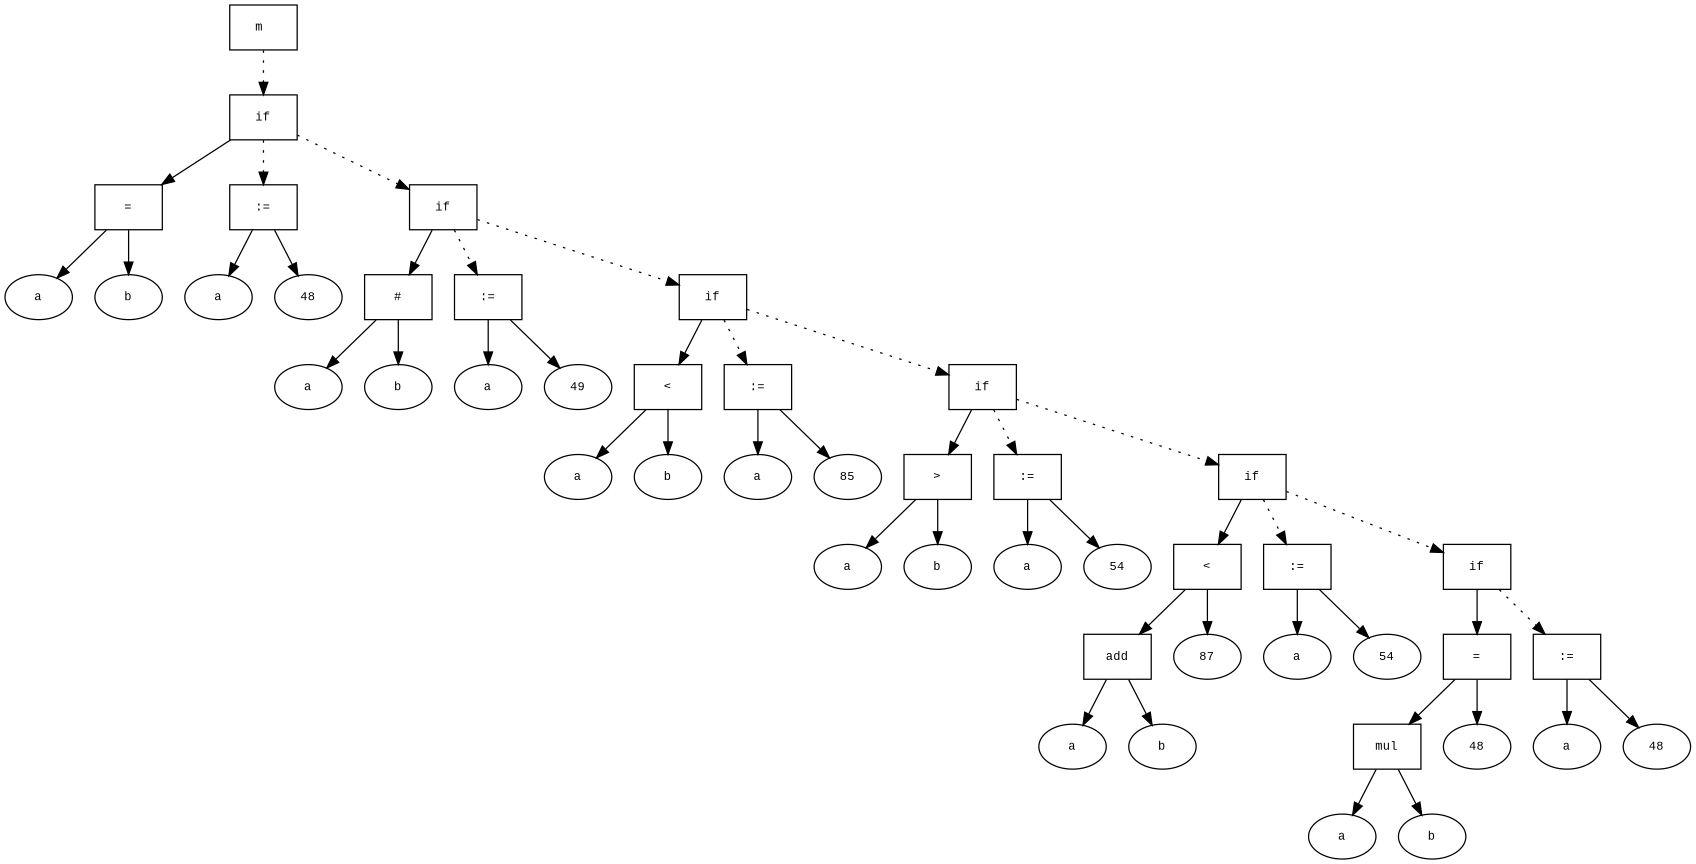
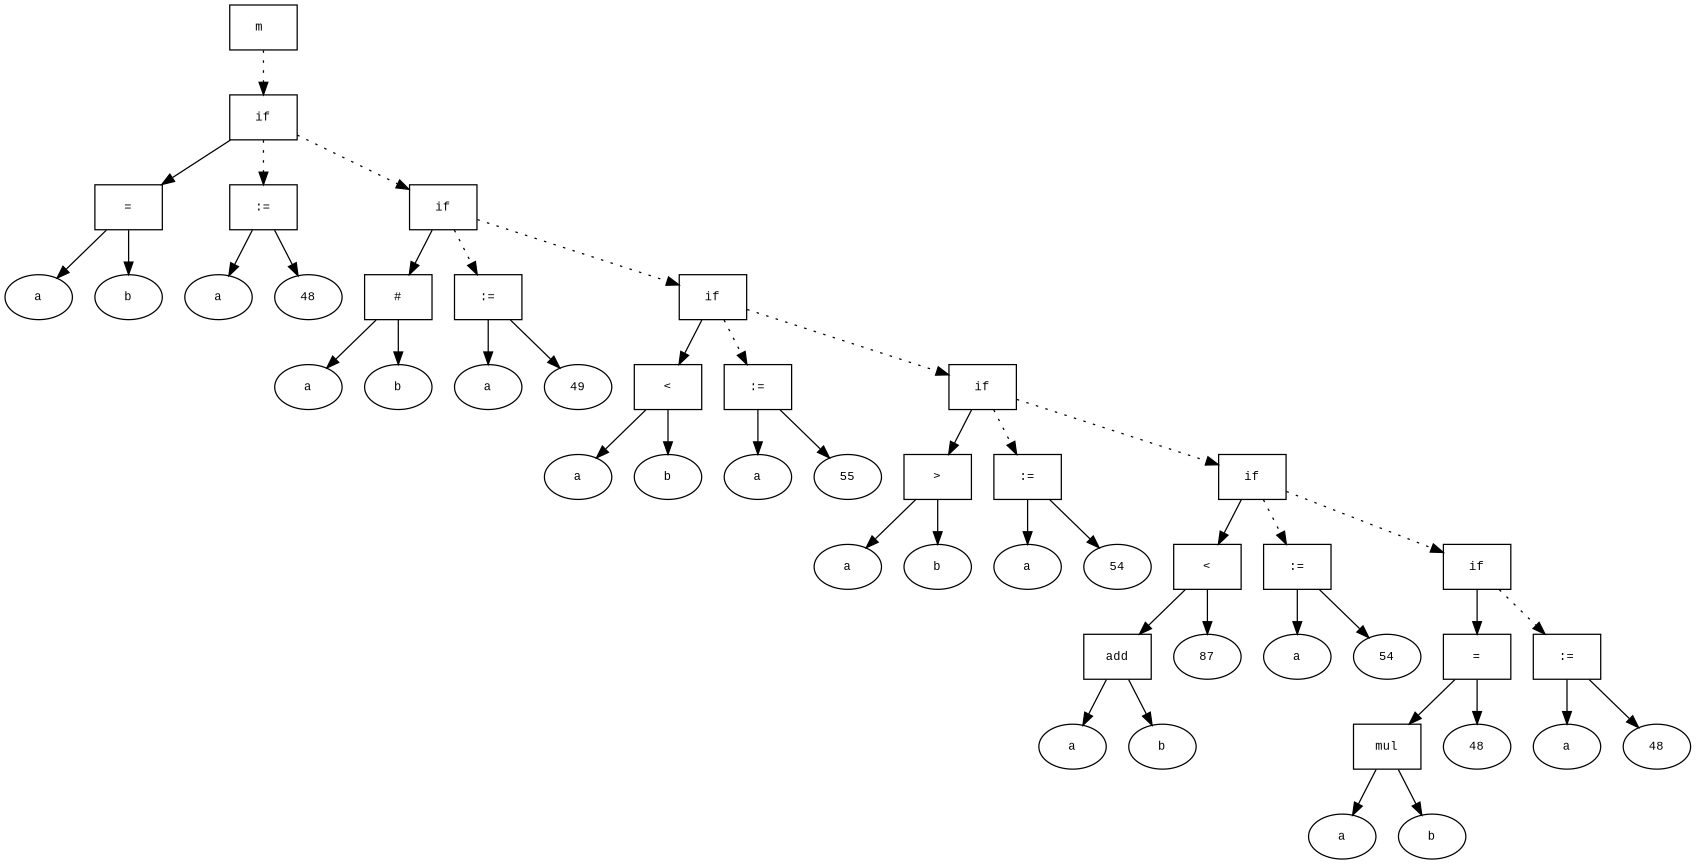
(848, 477) -> (848, 477)
